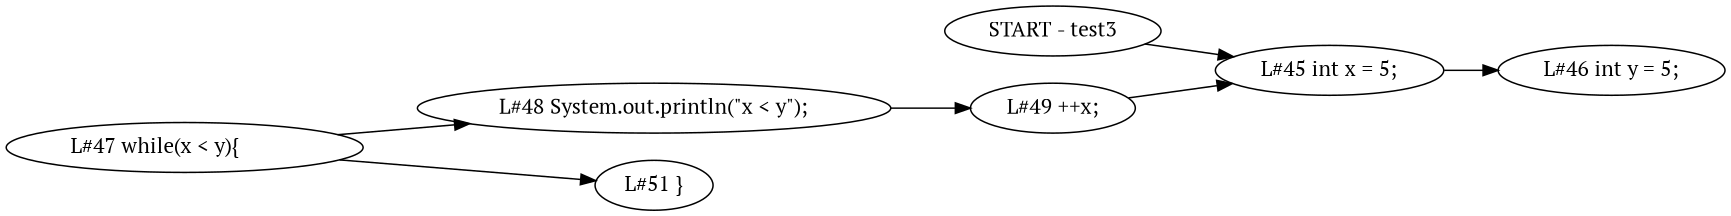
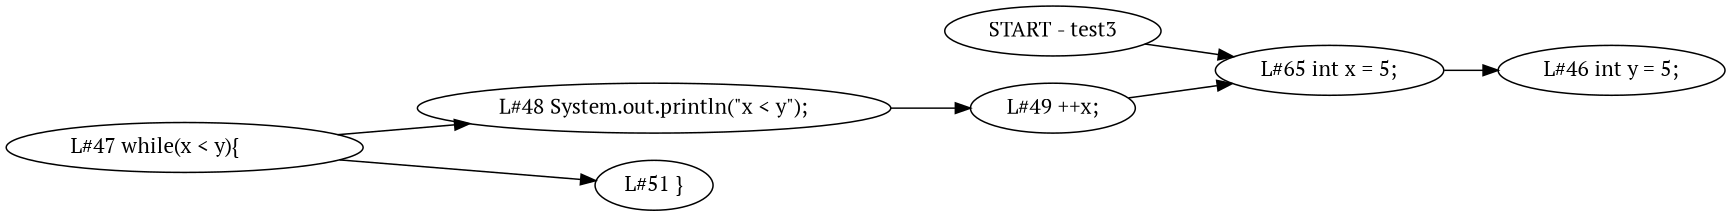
(1330, 70) -> (1330, 70)
